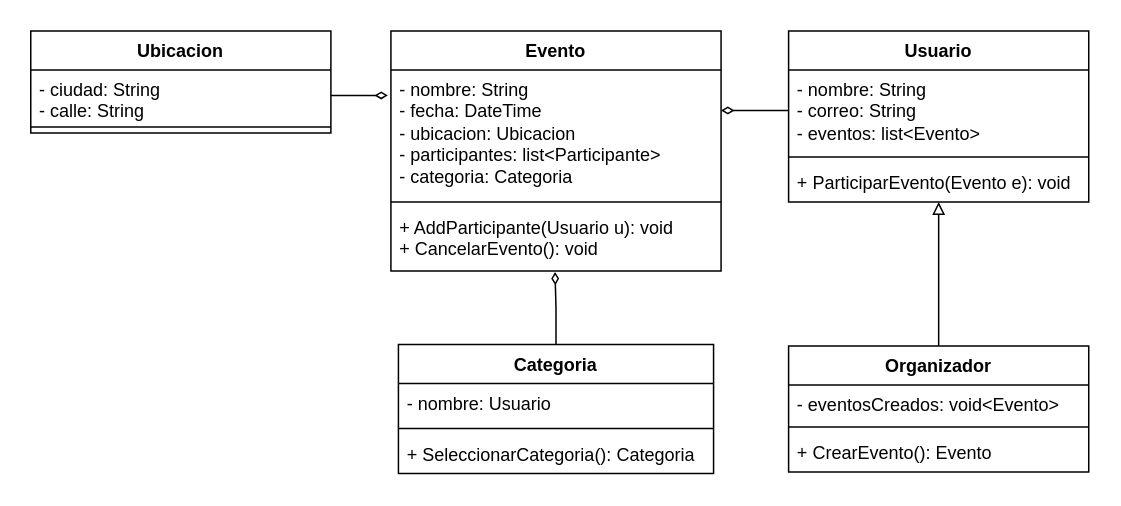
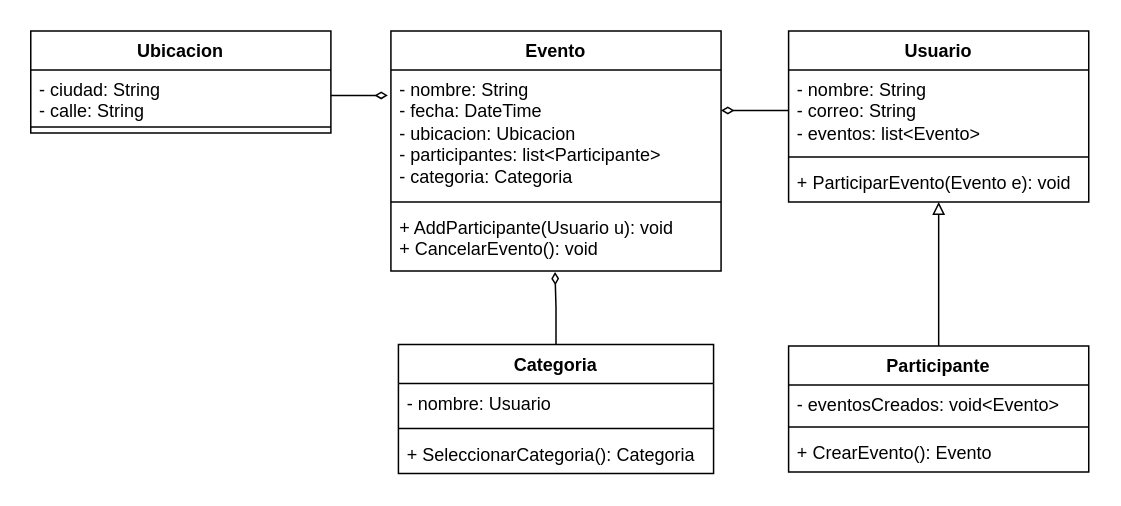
(938, 367) -> (938, 367)
